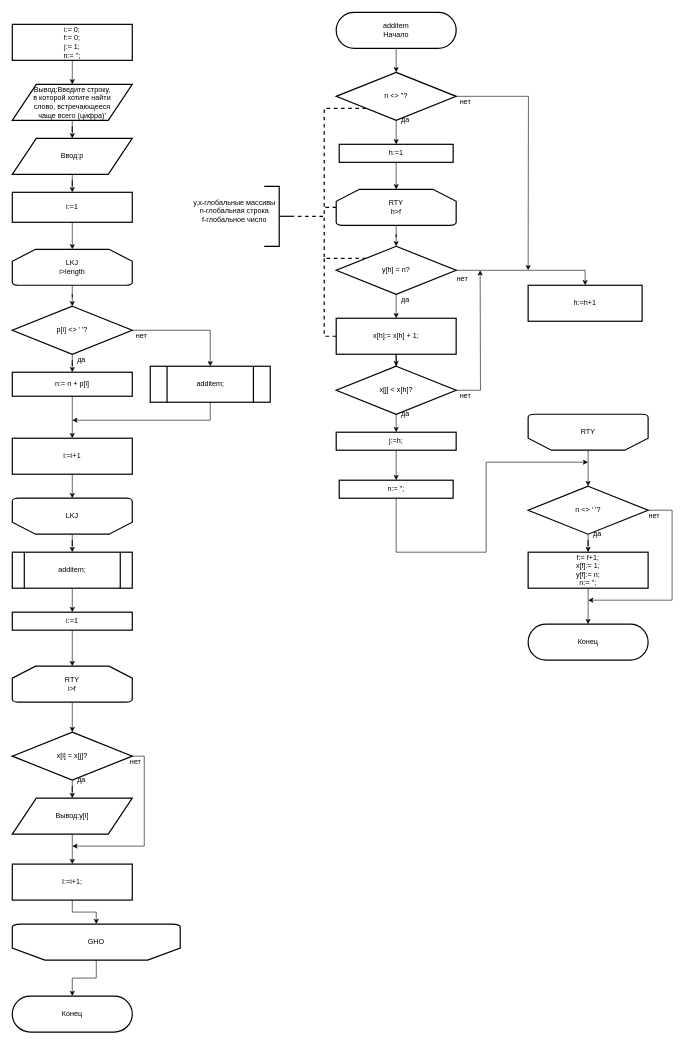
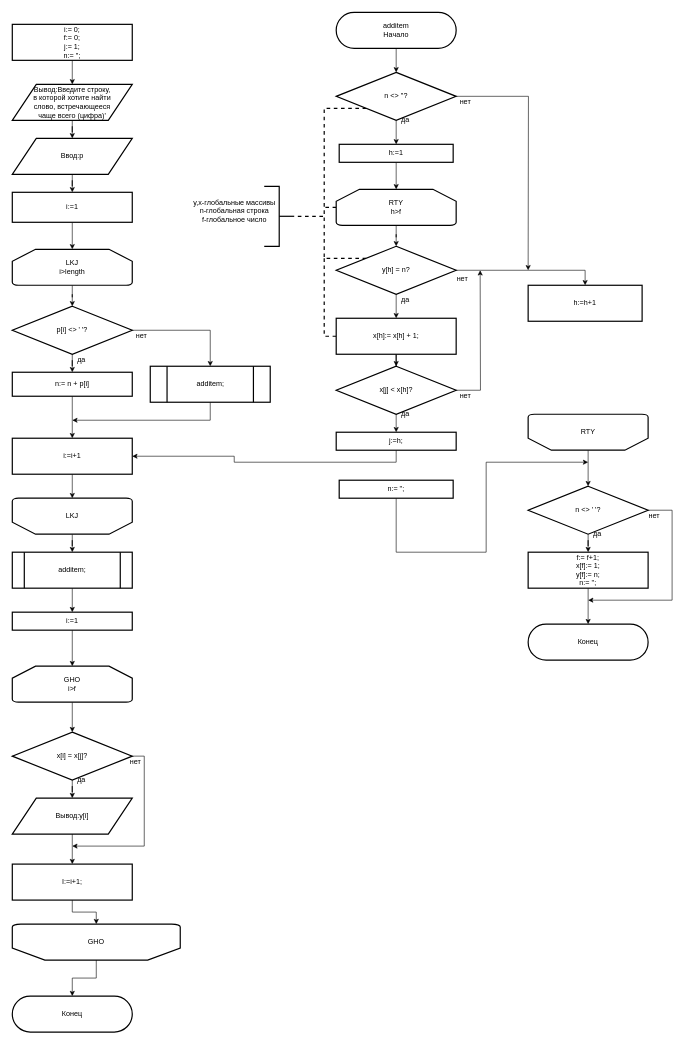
(396, 474) -> (234, 459)
(72, 684) -> (72, 684)
